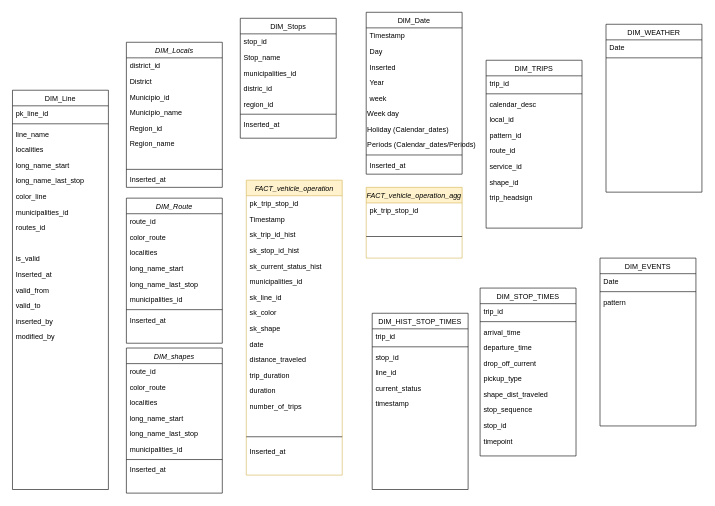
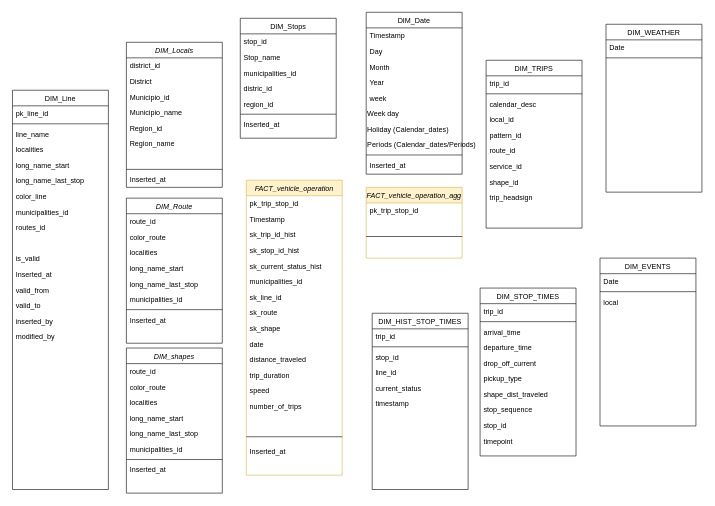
(386, 67) -> (380, 67)
(618, 302) -> (612, 302)
(265, 313) -> (266, 313)
(265, 391) -> (260, 391)
